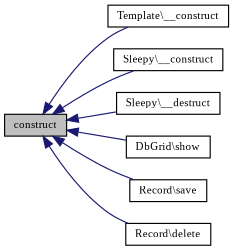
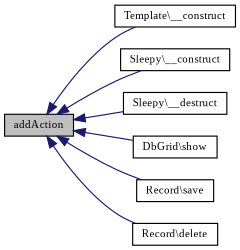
(36, 125) -> (39, 125)
